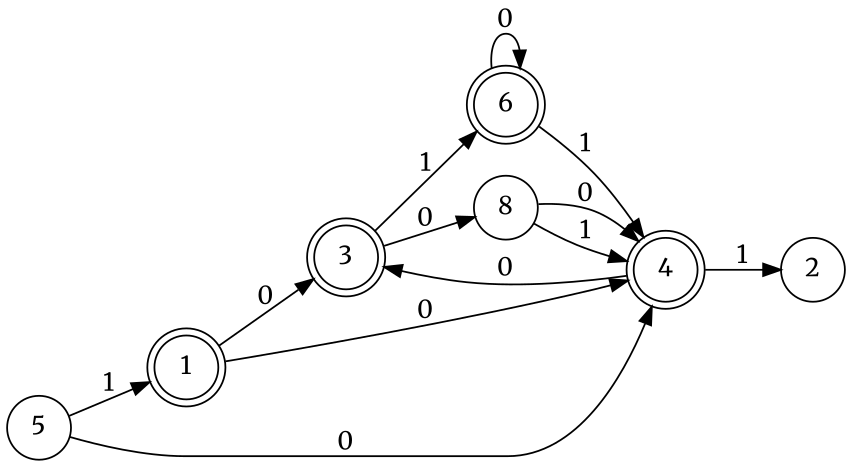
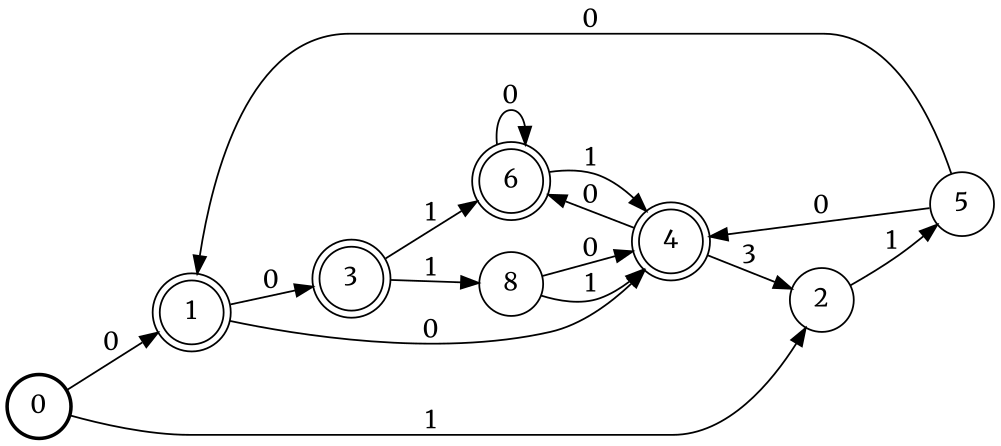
(426, 219) -> (431, 269)
(743, 256) -> (750, 256)
none -> (888, 262)
(514, 284) -> (600, 215)
(109, 384) -> (591, 20)
none -> (39, 406)
